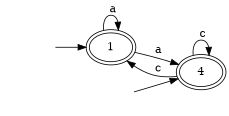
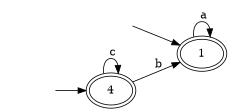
(153, 57) -> none
(157, 69) -> (157, 65)
